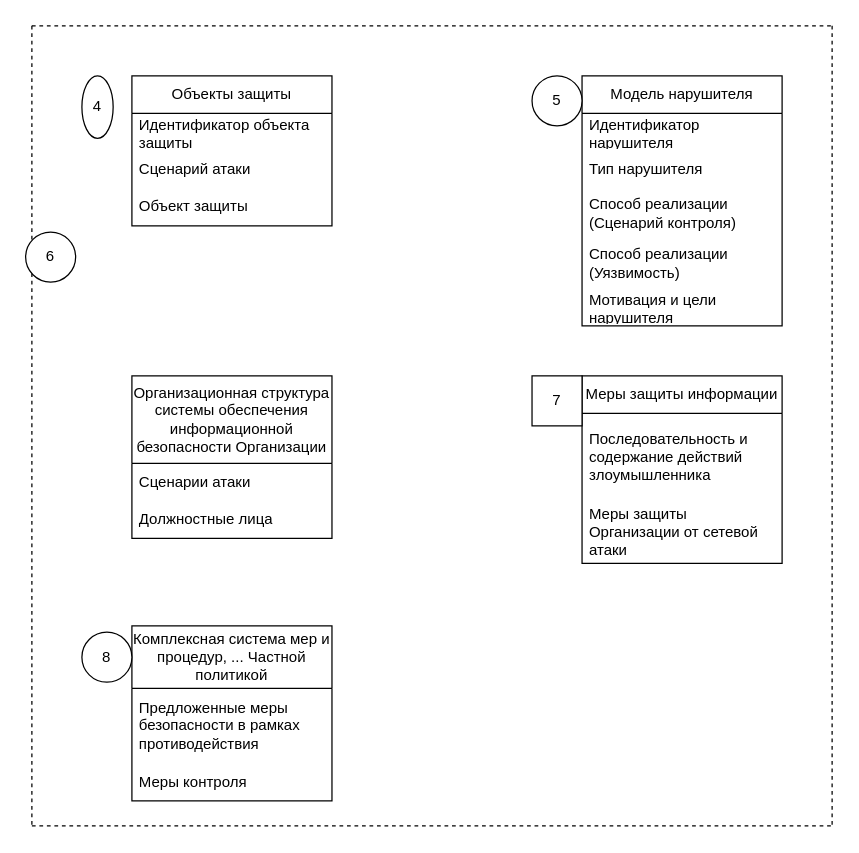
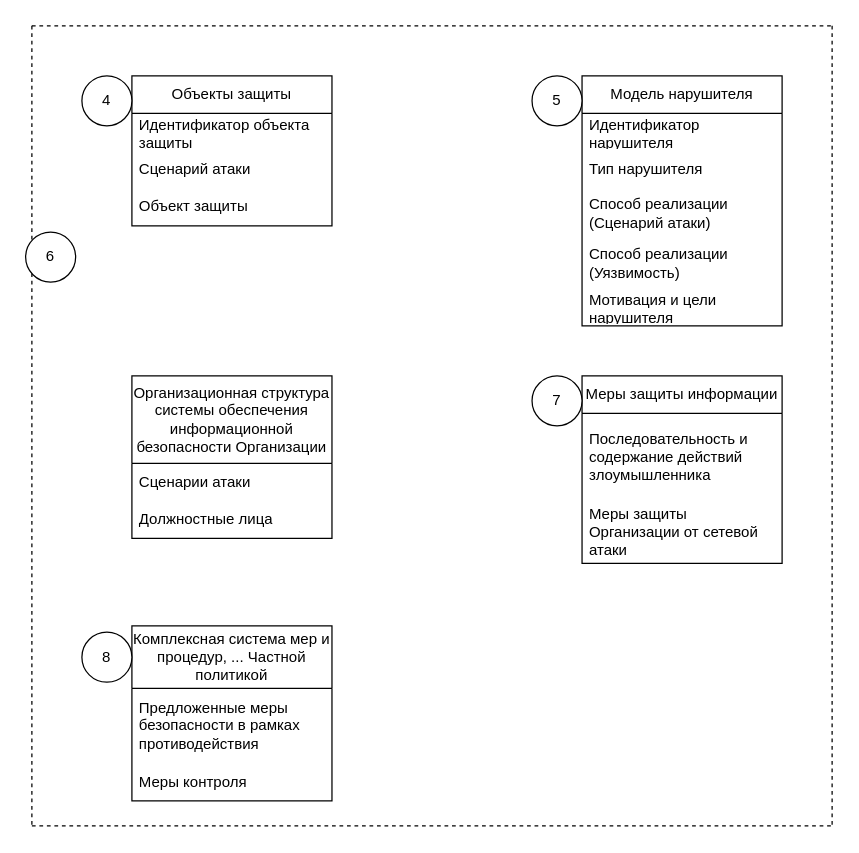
(98, 107) -> (107, 101)
(683, 213) -> (683, 213)
(557, 401) -> (557, 401)
